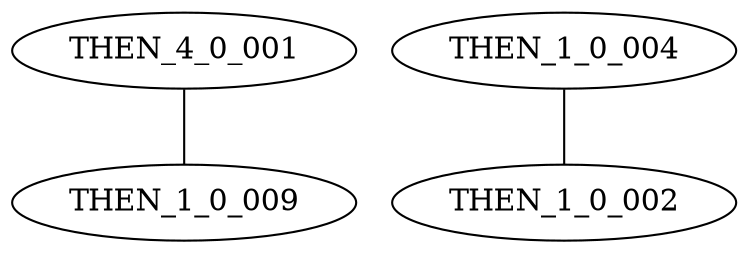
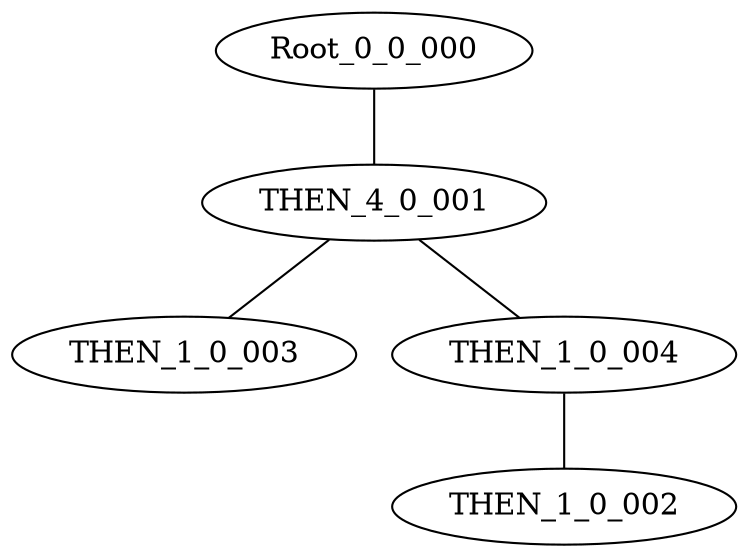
none -> (374, 51)
(184, 203) -> (184, 355)
none -> (469, 279)
